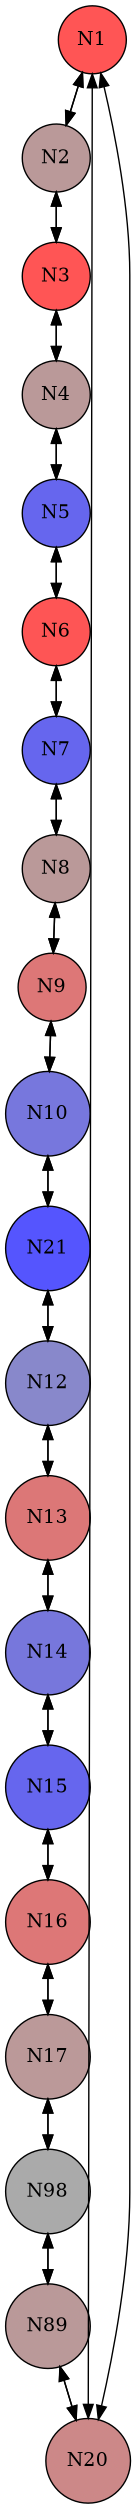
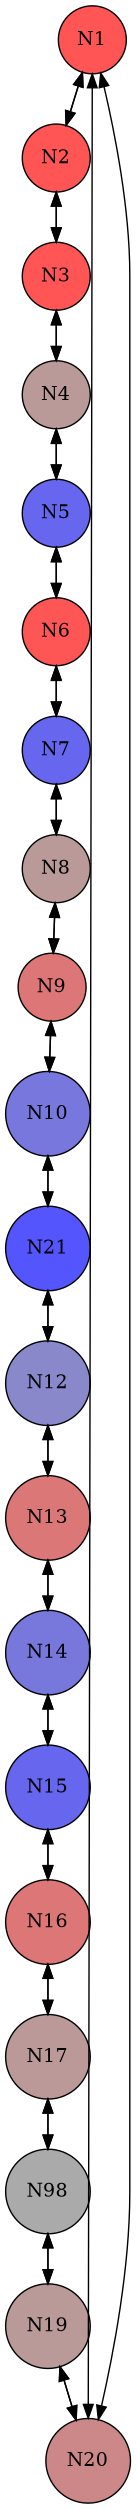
(56, 158) -> (56, 158)
(48, 2326) -> (48, 2326)
